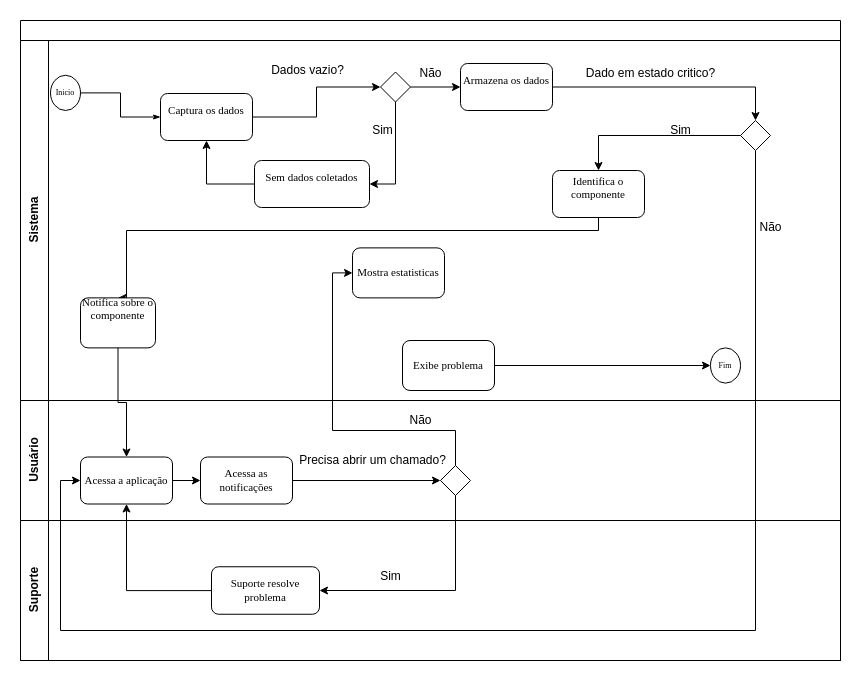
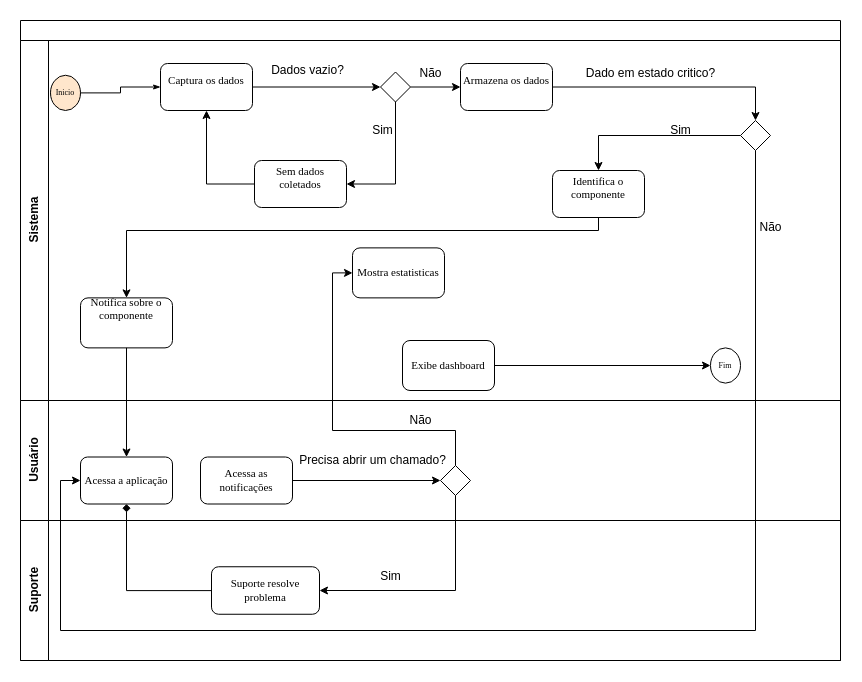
(66, 93) -> (66, 93)
(207, 117) -> (207, 87)
(312, 184) -> (301, 184)
(118, 323) -> (127, 323)
(449, 366) -> (449, 366)
(191, 481) -> none
(127, 512) -> (127, 513)
